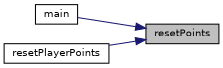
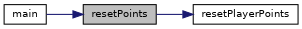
(122, 43) -> (170, 14)
